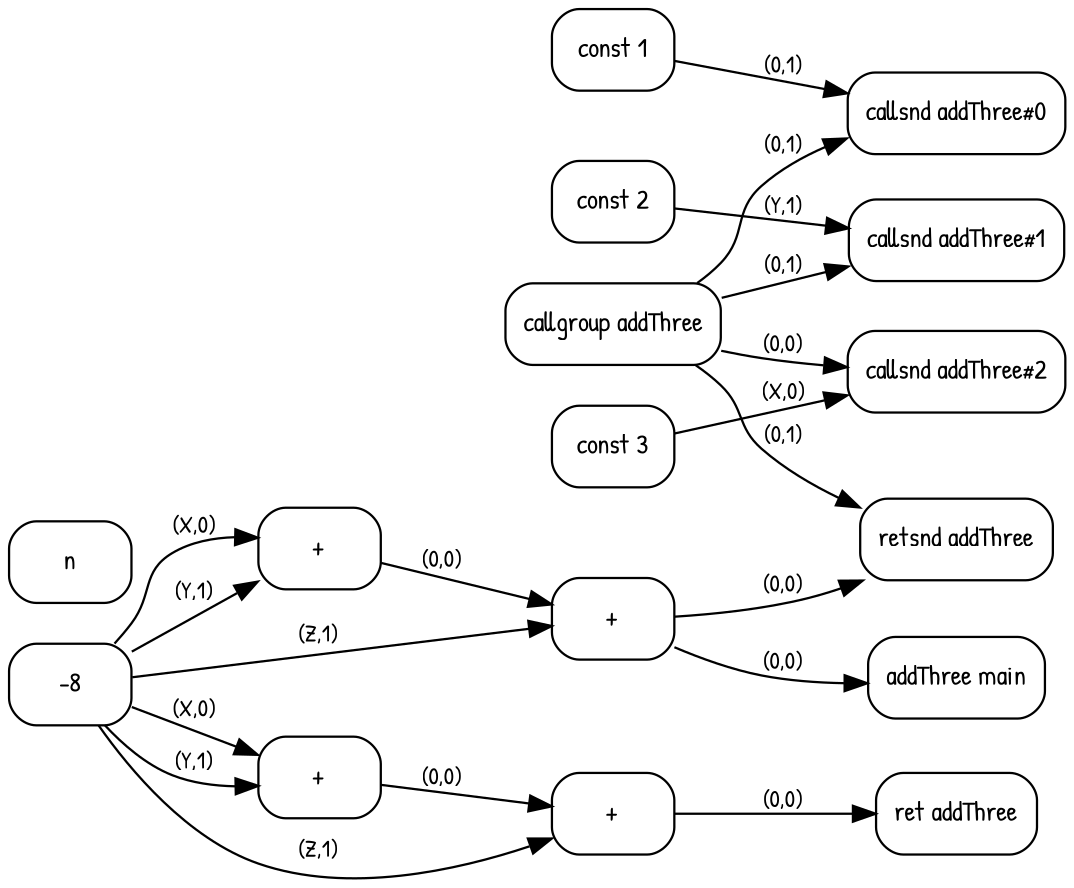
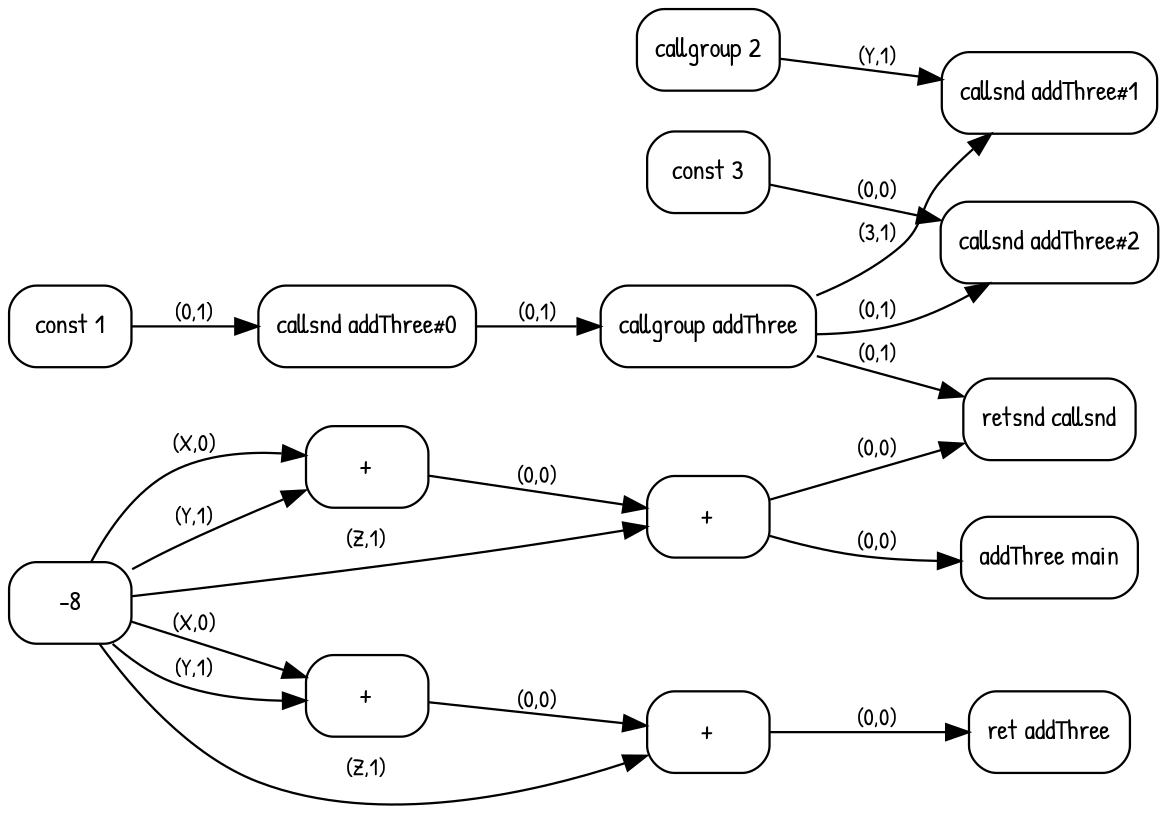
(750, 199) -> (527, 326)
(613, 202) -> (708, 50)
(784, 266) -> (878, 235)
(784, 346) -> (878, 312)
(784, 393) -> (878, 192)
(957, 539) -> (1049, 419)
(70, 562) -> none
